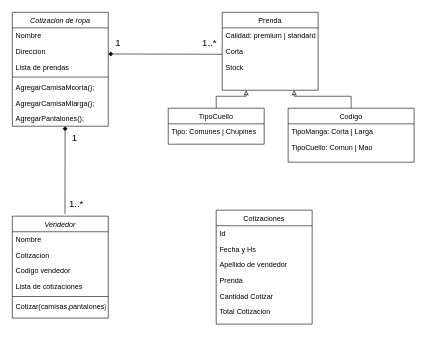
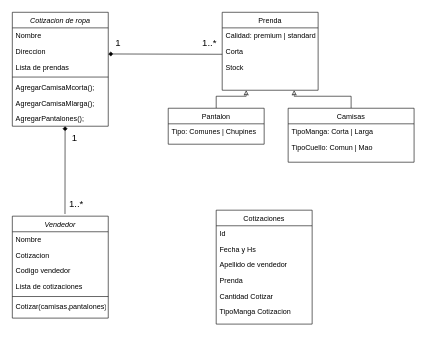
(216, 116) -> (216, 116)
(351, 116) -> (351, 116)
(248, 312) -> (256, 312)
